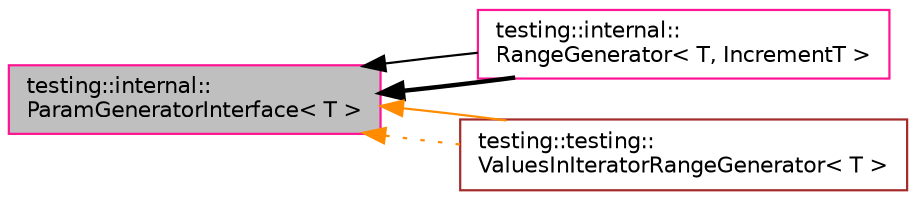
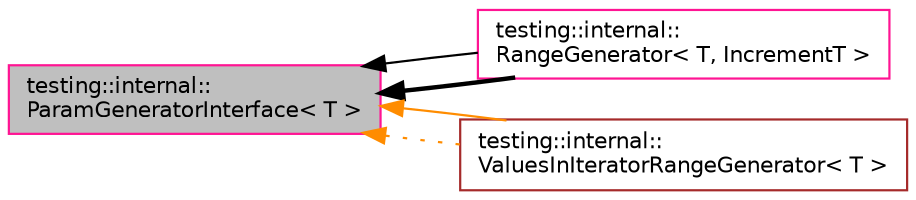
(684, 155) -> (684, 155)
